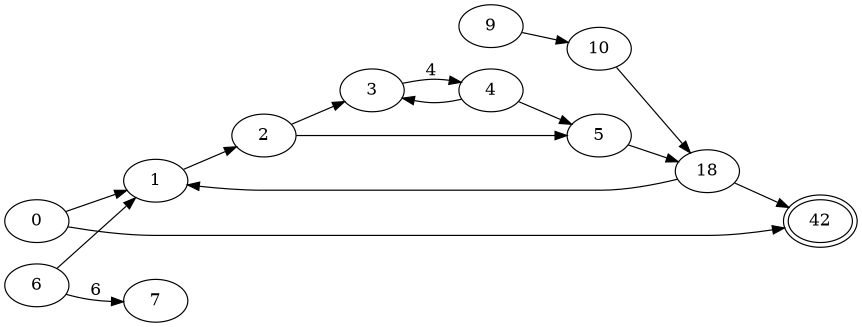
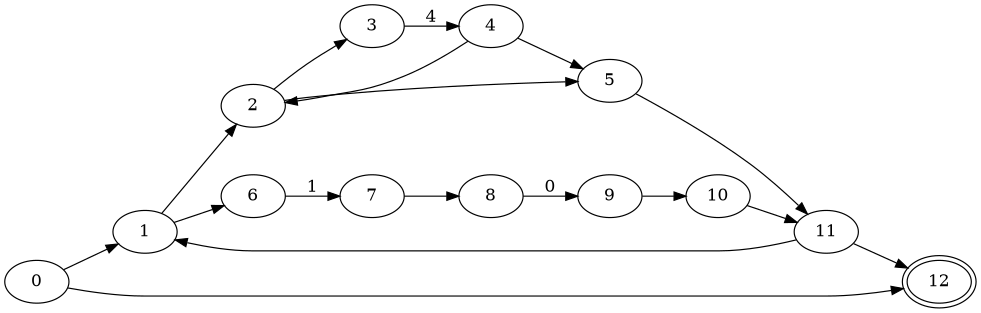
(438, 103) -> (387, 83)
(707, 171) -> (826, 232)
none -> (491, 196)
(820, 221) -> (939, 282)
(90, 239) -> (193, 216)
(96, 291) -> (313, 187)
